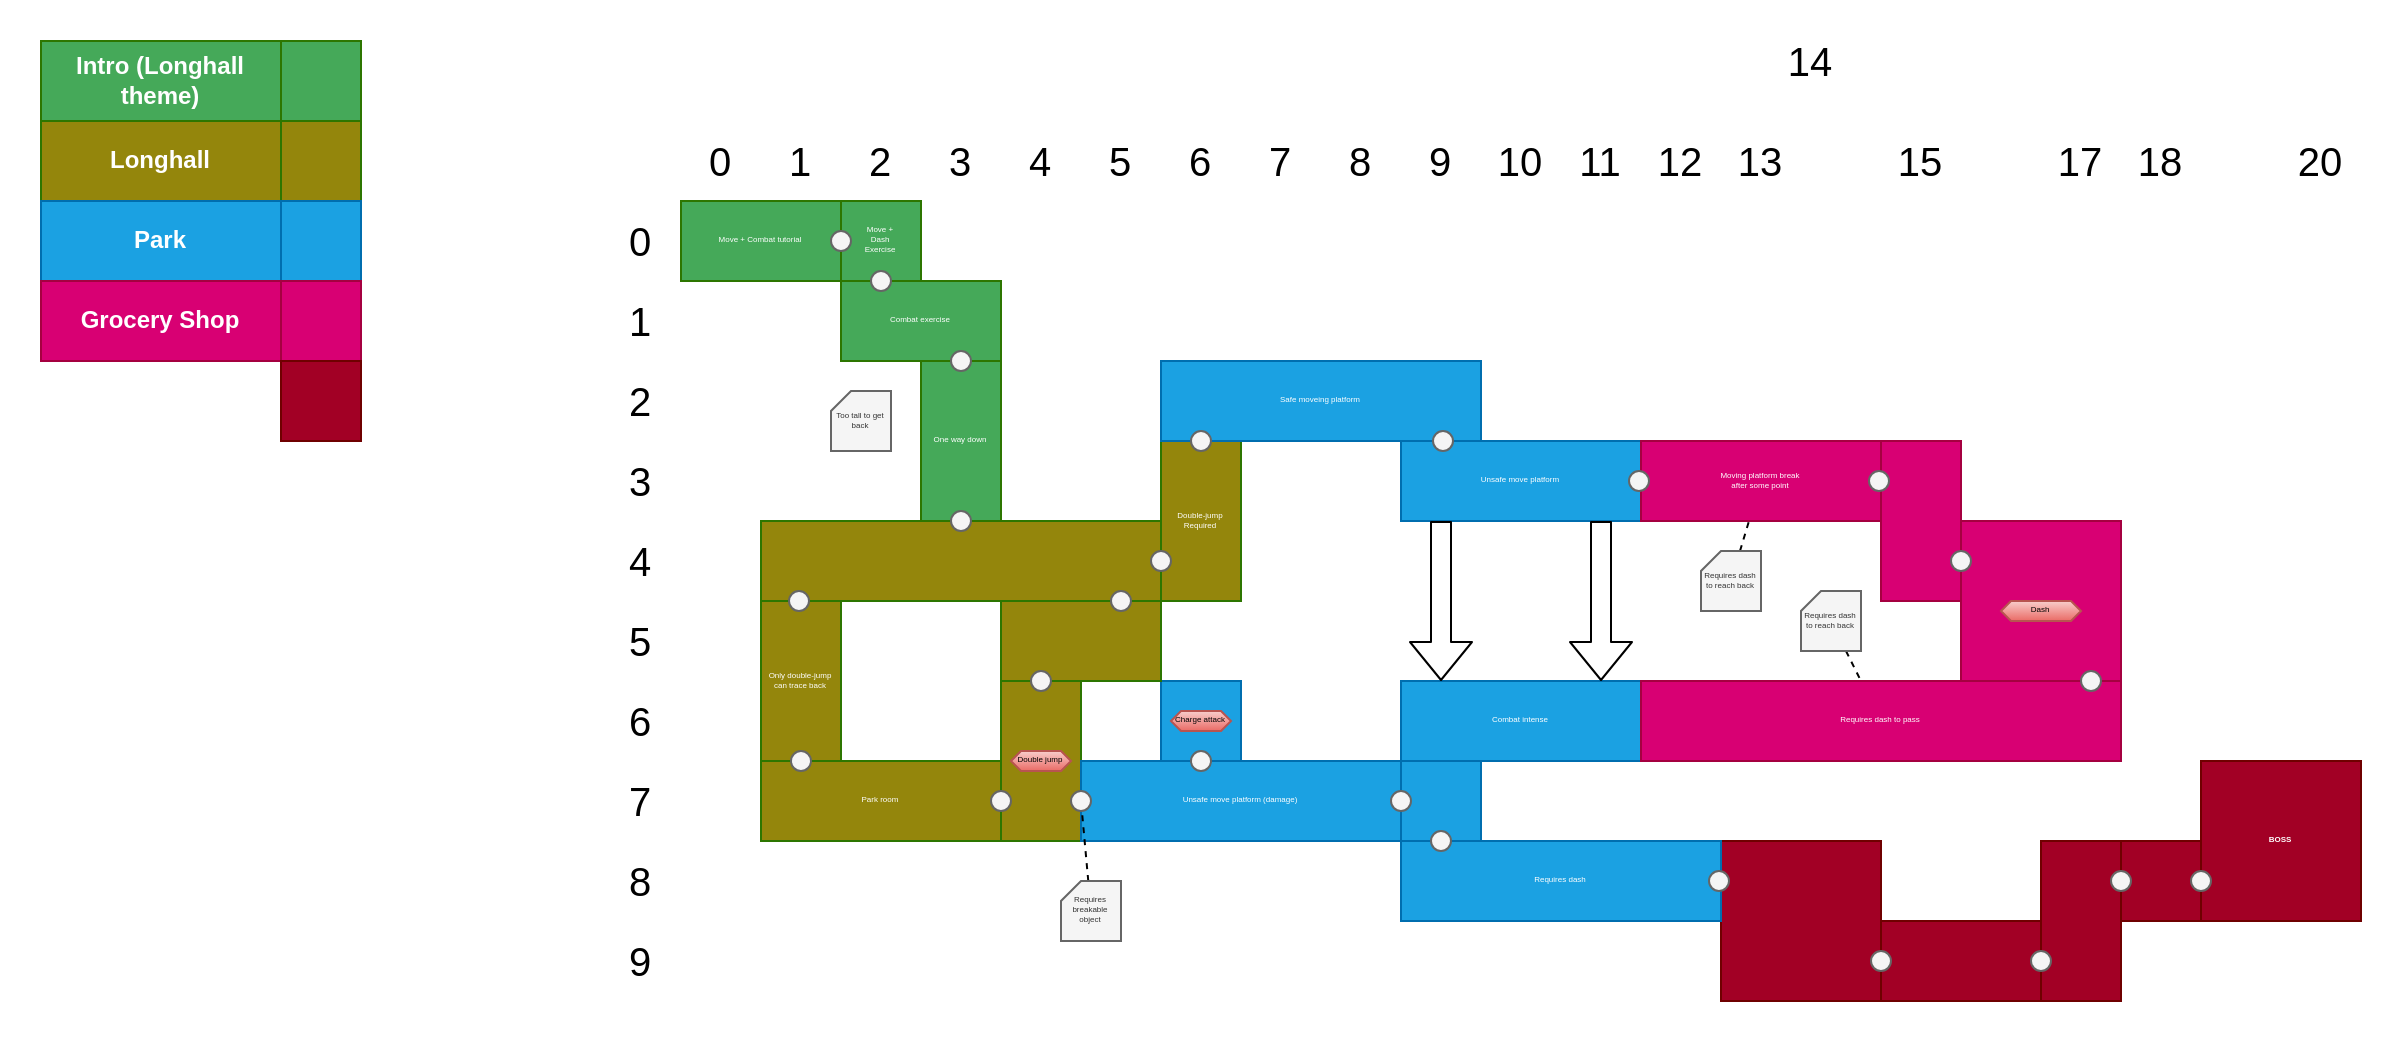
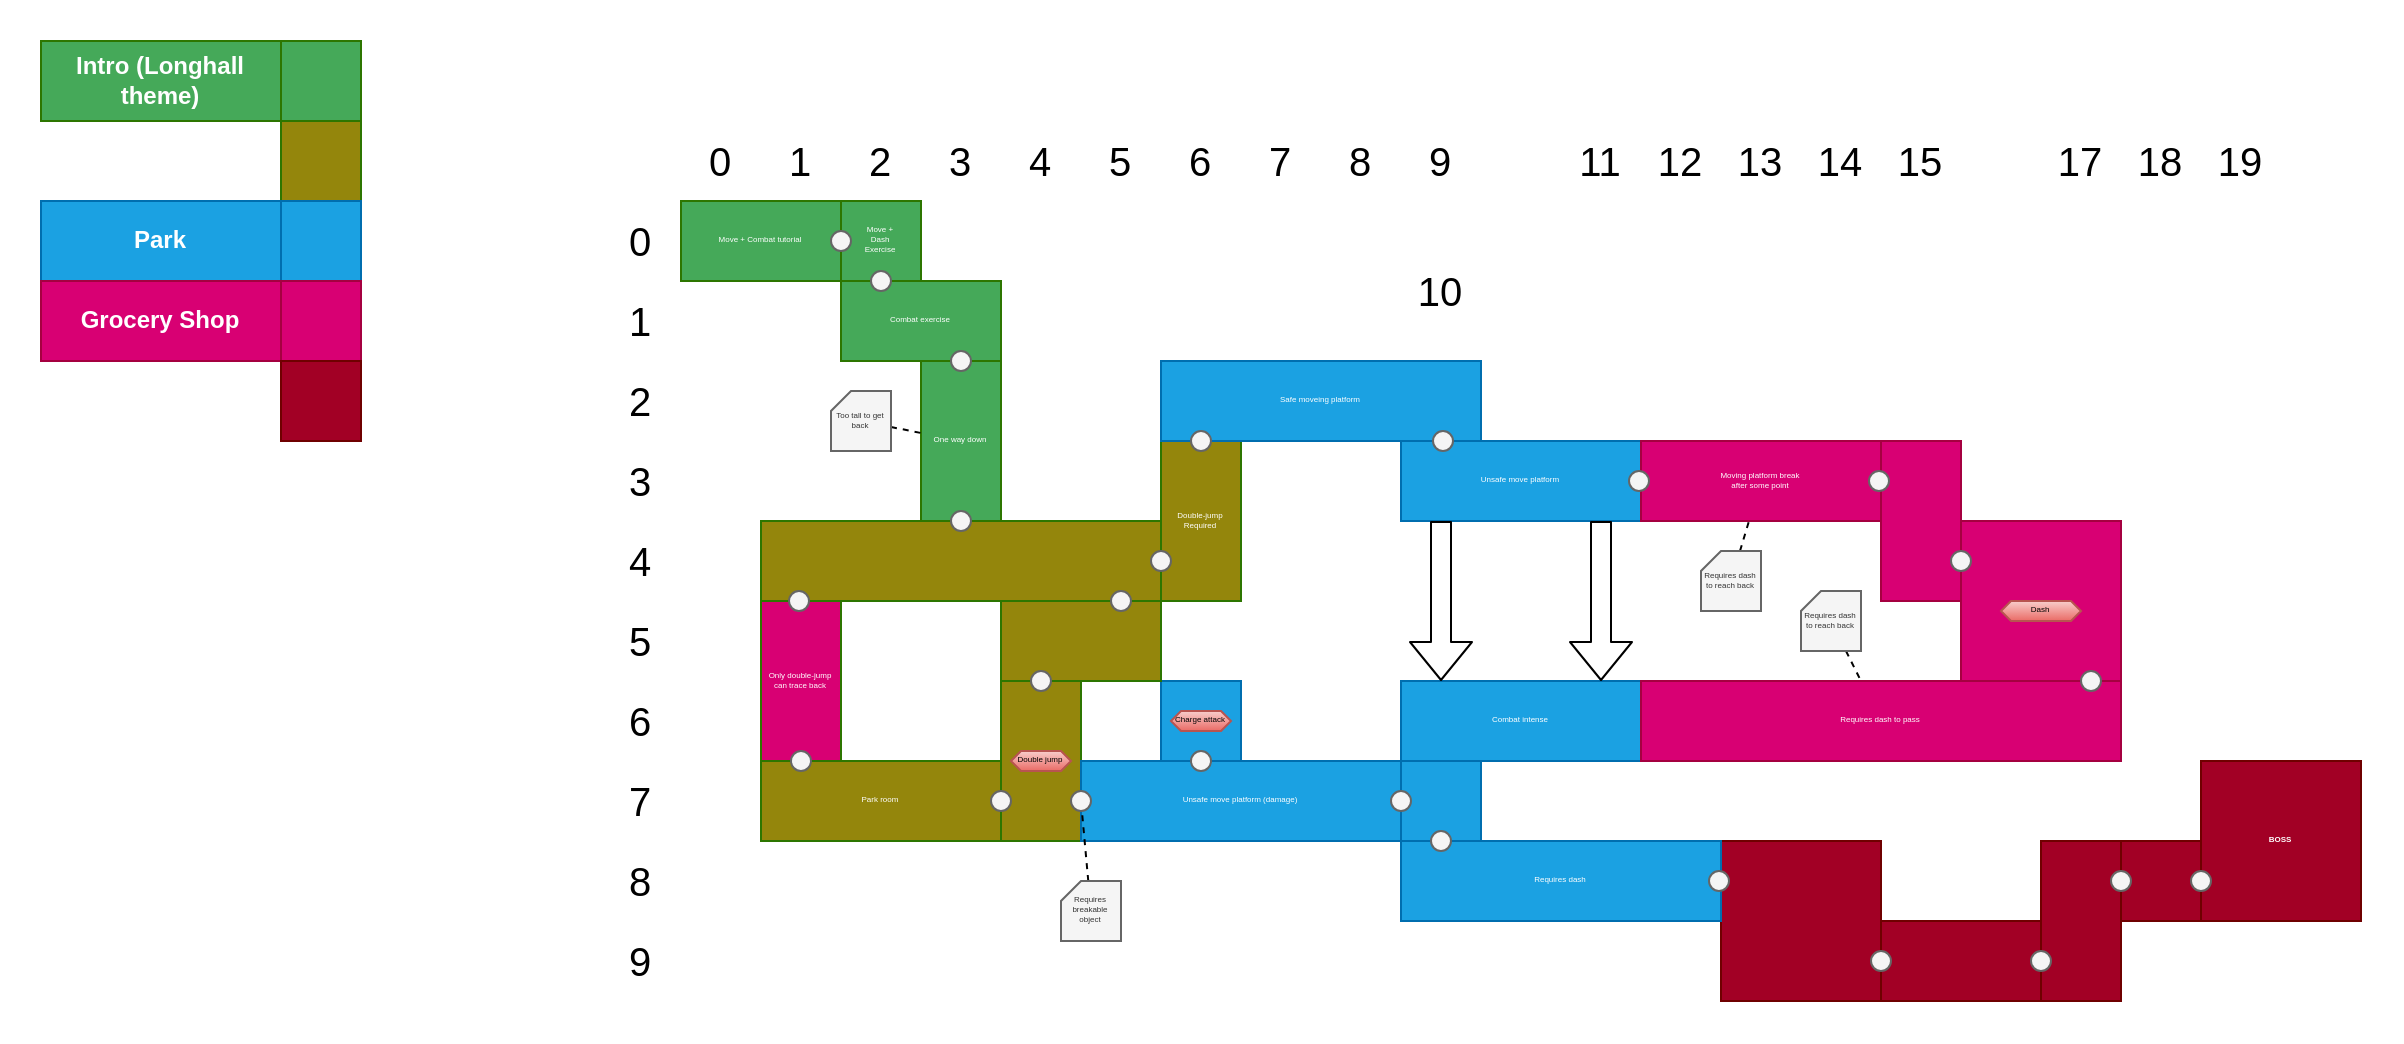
(1811, 61) -> (1841, 161)
(161, 161) -> none
(1521, 161) -> (1441, 291)
none -> (2241, 161)
(2321, 161) -> none
none -> (906, 430)
(801, 681) -> (801, 681)
